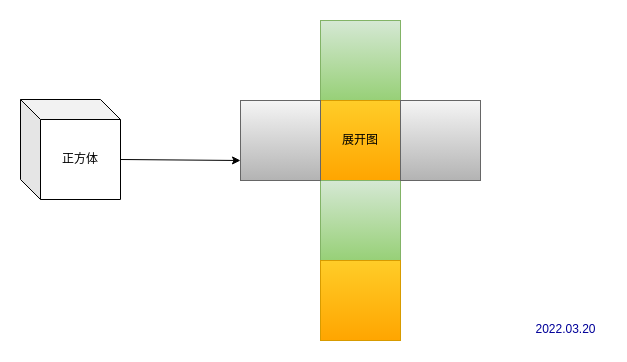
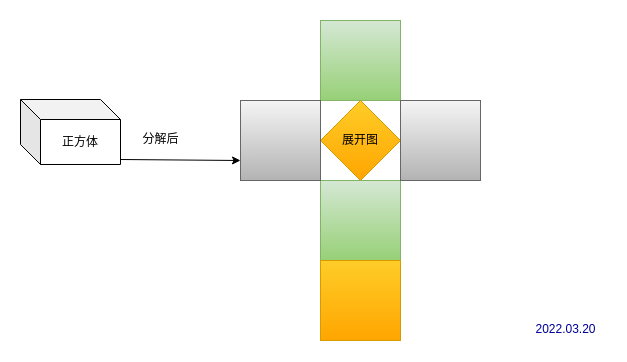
none -> (161, 140)
(361, 141) -> (361, 141)
(71, 150) -> (71, 132)
